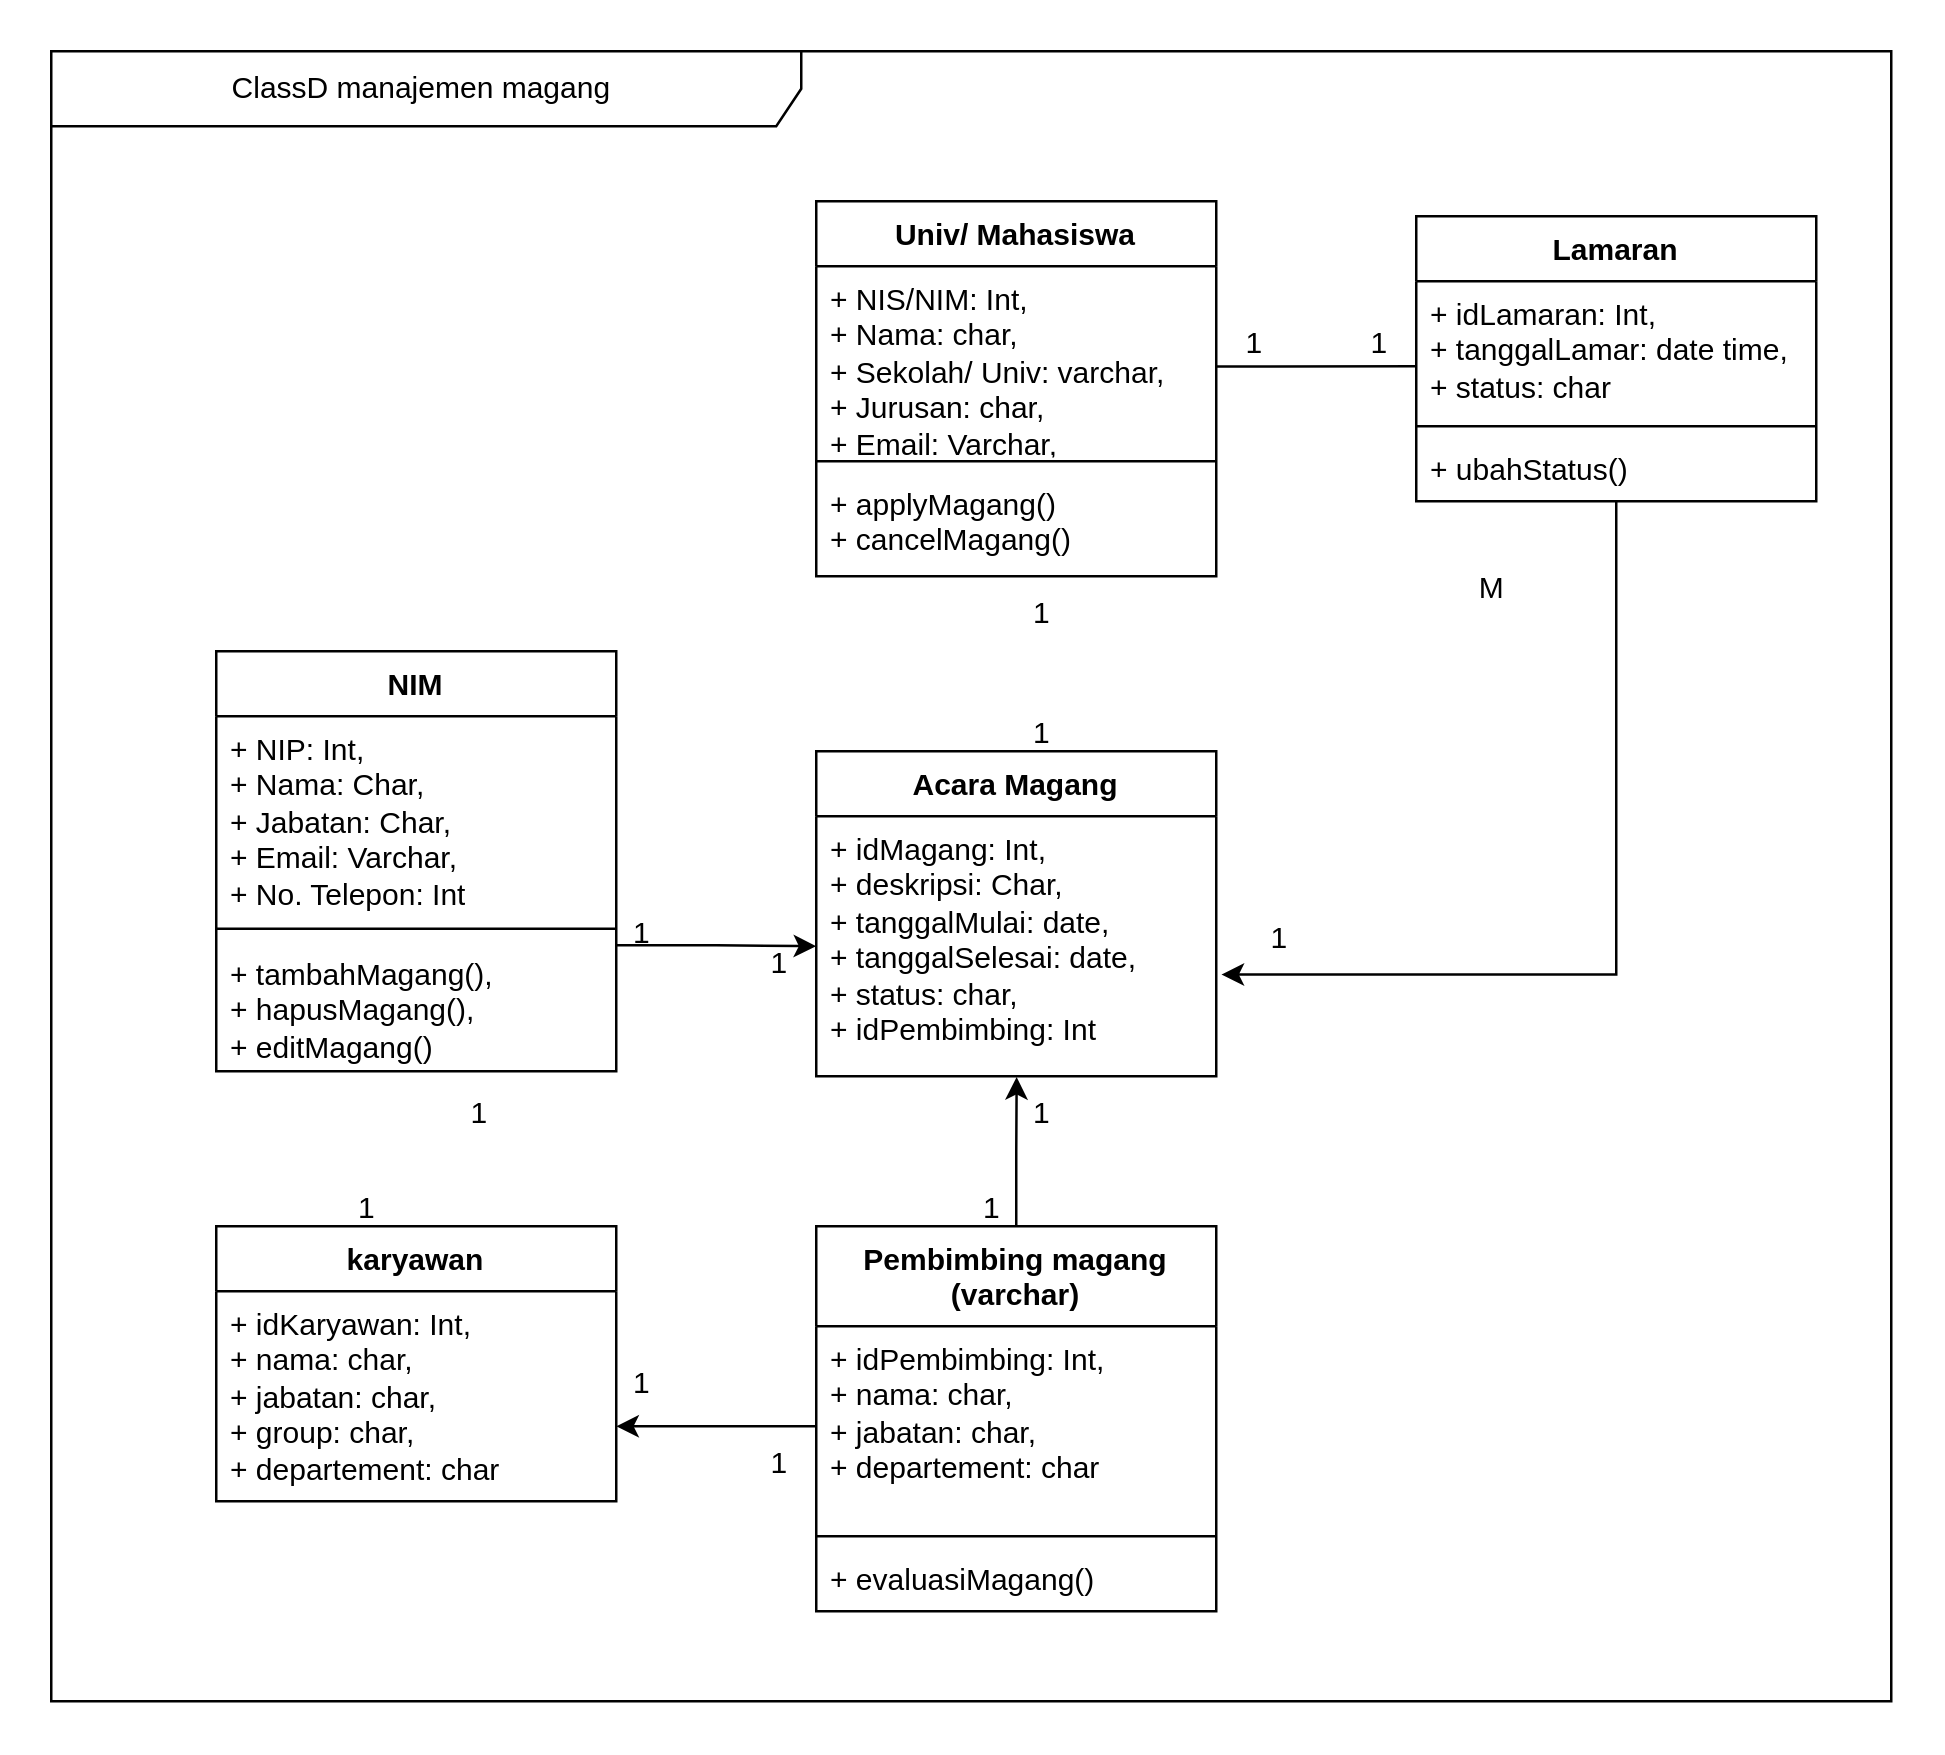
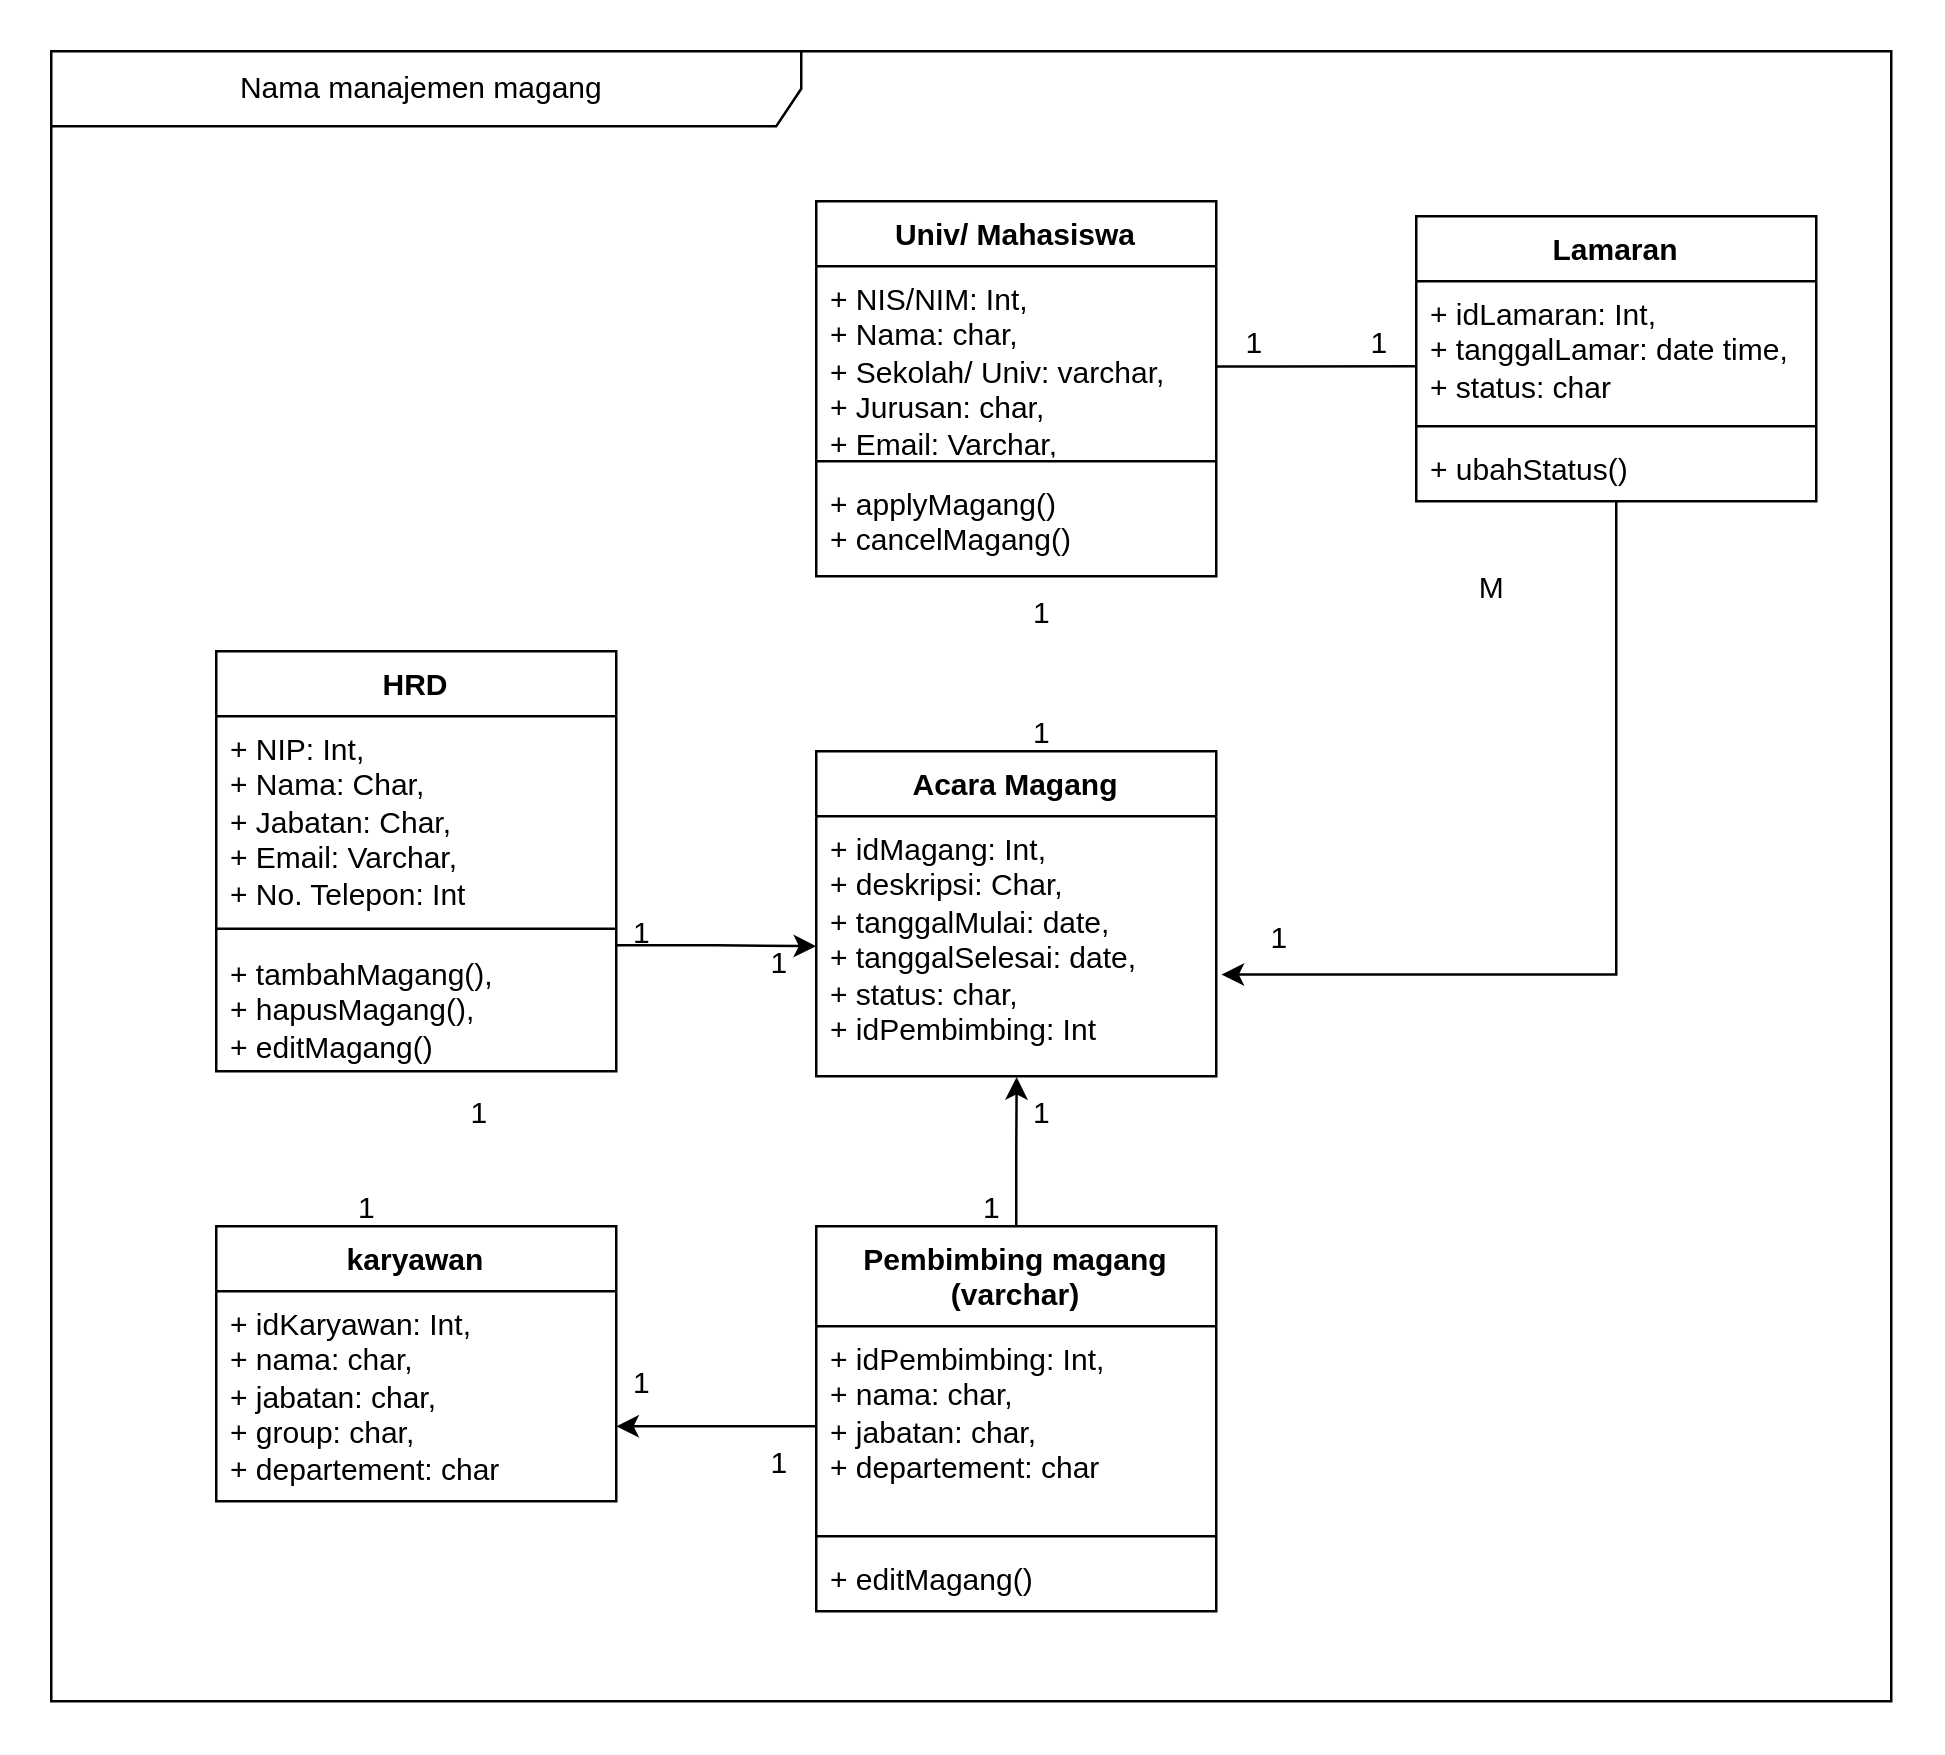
(426, 89) -> (426, 89)
(416, 687) -> (416, 687)
(971, 1582) -> (941, 1582)
